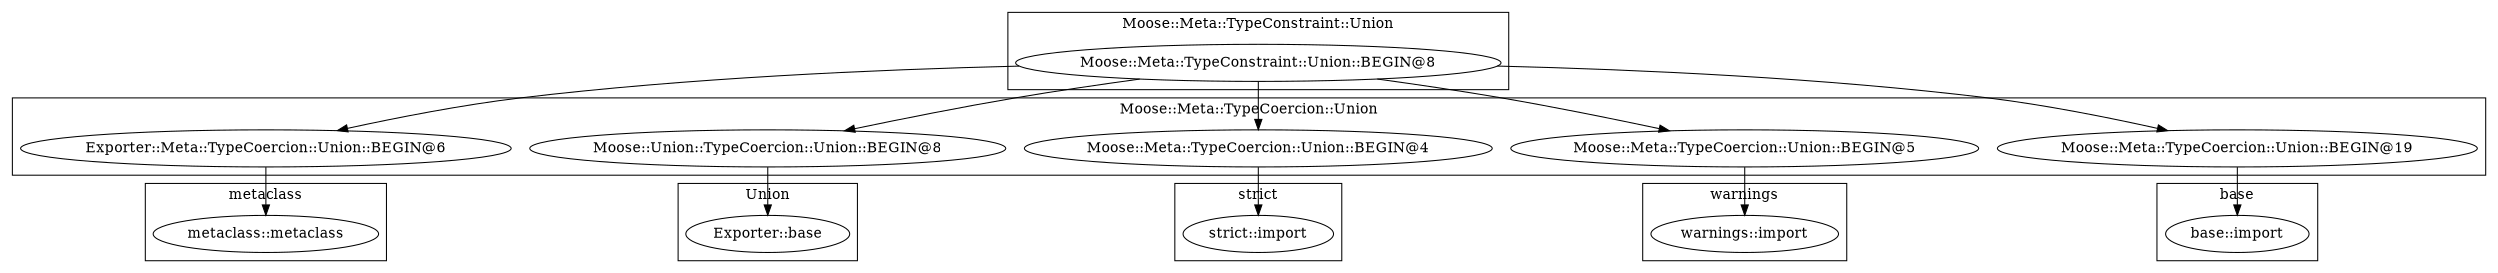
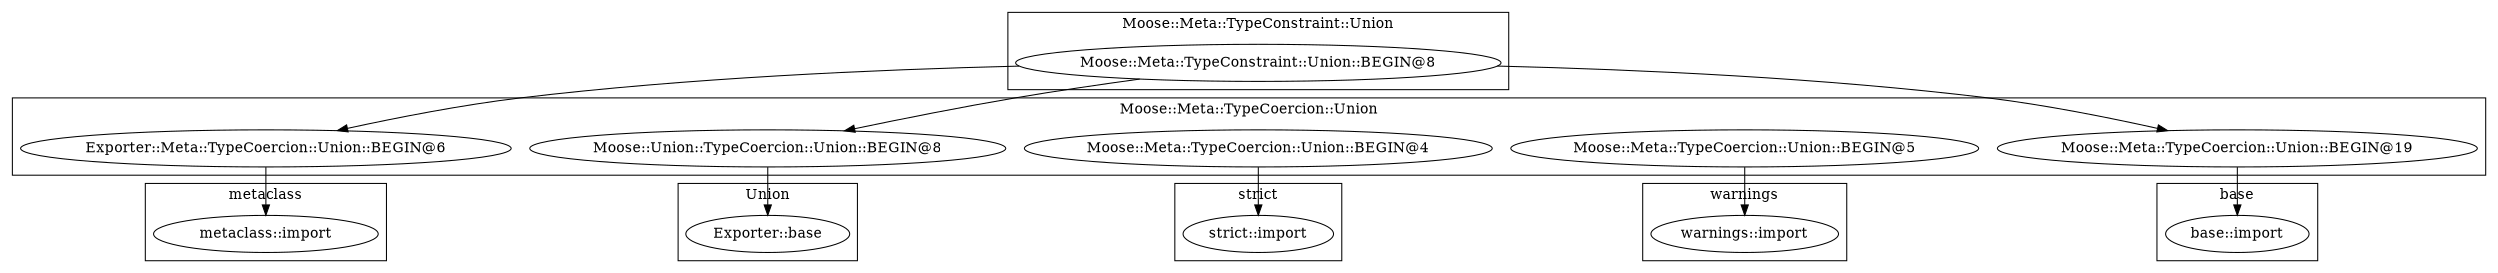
(1258, 104) -> none
(1540, 105) -> none
(266, 234) -> (266, 234)
